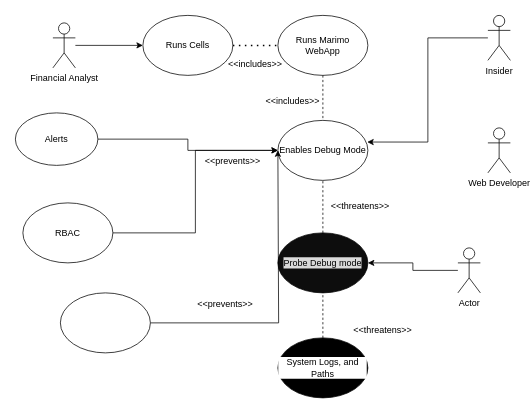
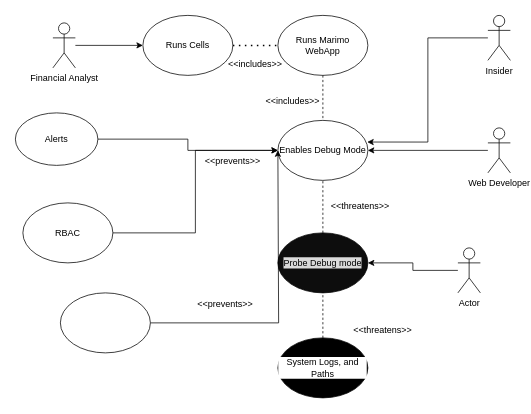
none -> (431, 150)
